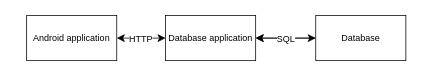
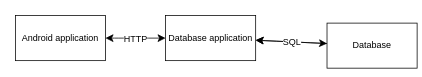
(72, 38) -> (60, 38)
(360, 38) -> (372, 45)
